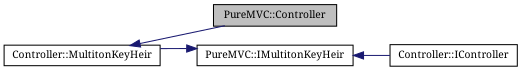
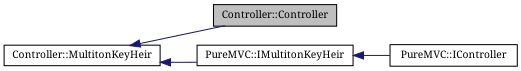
(275, 15) -> (275, 15)
(173, 49) -> (184, 62)
(454, 55) -> (454, 55)
